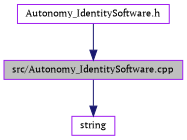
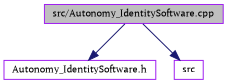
(93, 37) -> (110, 38)
(93, 126) -> (189, 70)
